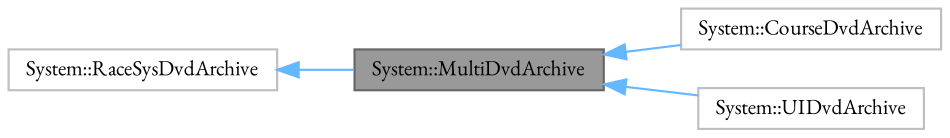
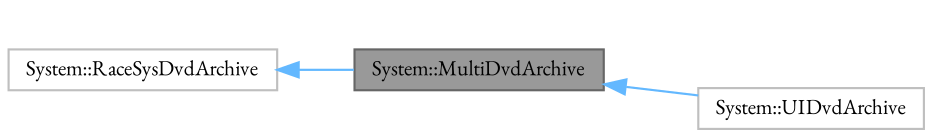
(811, 29) -> none
